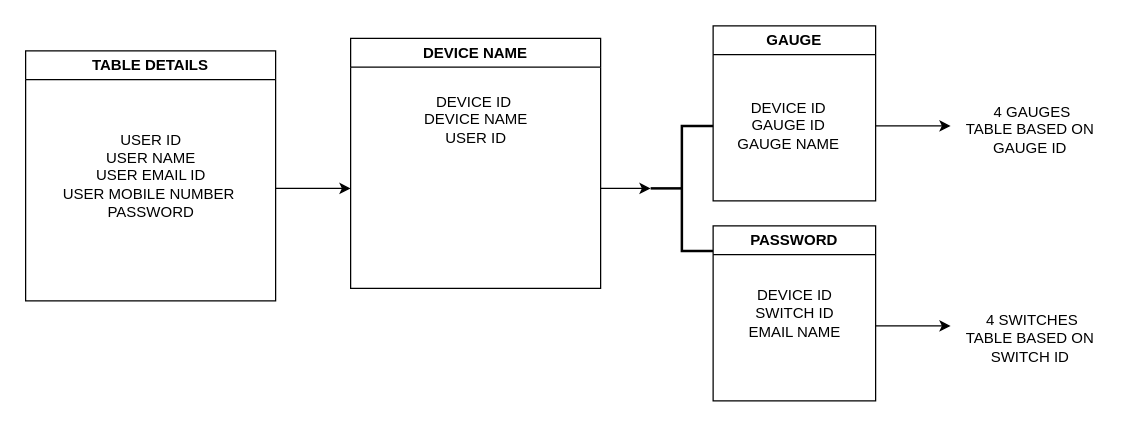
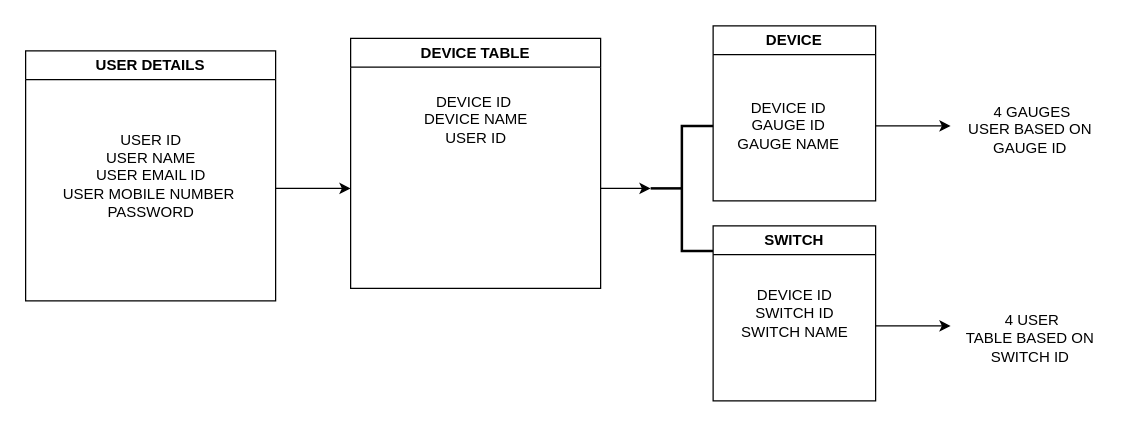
(794, 41) -> (794, 41)
(476, 53) -> (476, 53)
(151, 66) -> (151, 66)
(1033, 129) -> (1033, 129)
(794, 241) -> (794, 241)
(795, 313) -> (795, 313)
(1033, 338) -> (1033, 338)
